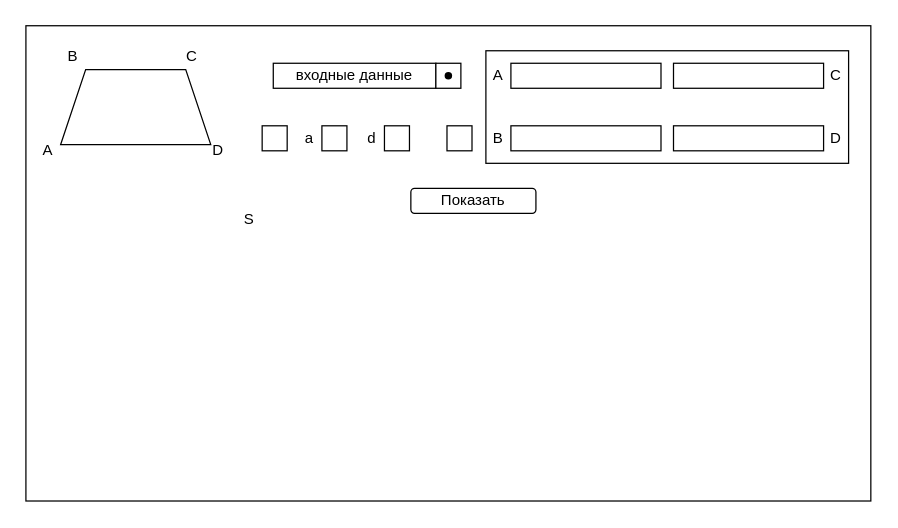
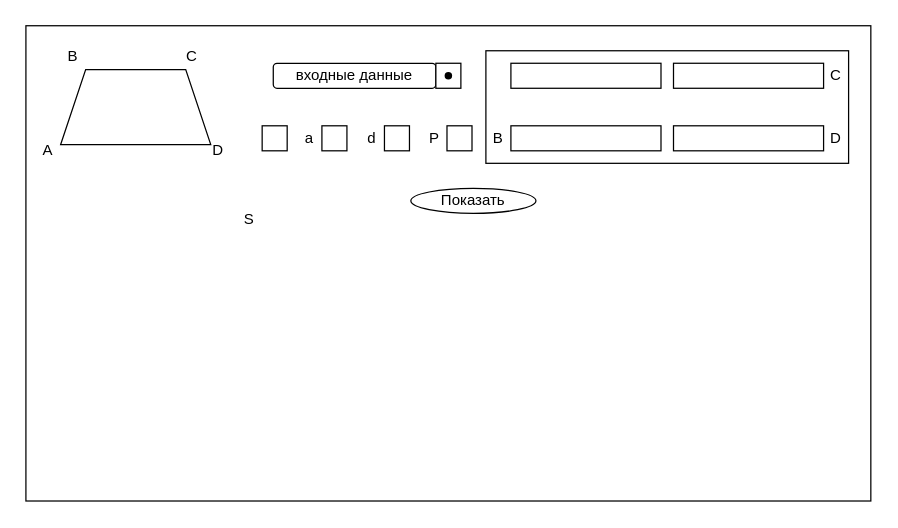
(354, 76) -> (354, 76)
(498, 76) -> none
none -> (434, 138)
(473, 201) -> (473, 201)
